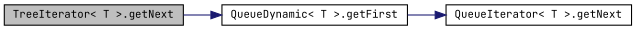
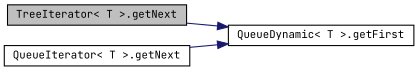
(421, 15) -> (204, 46)
